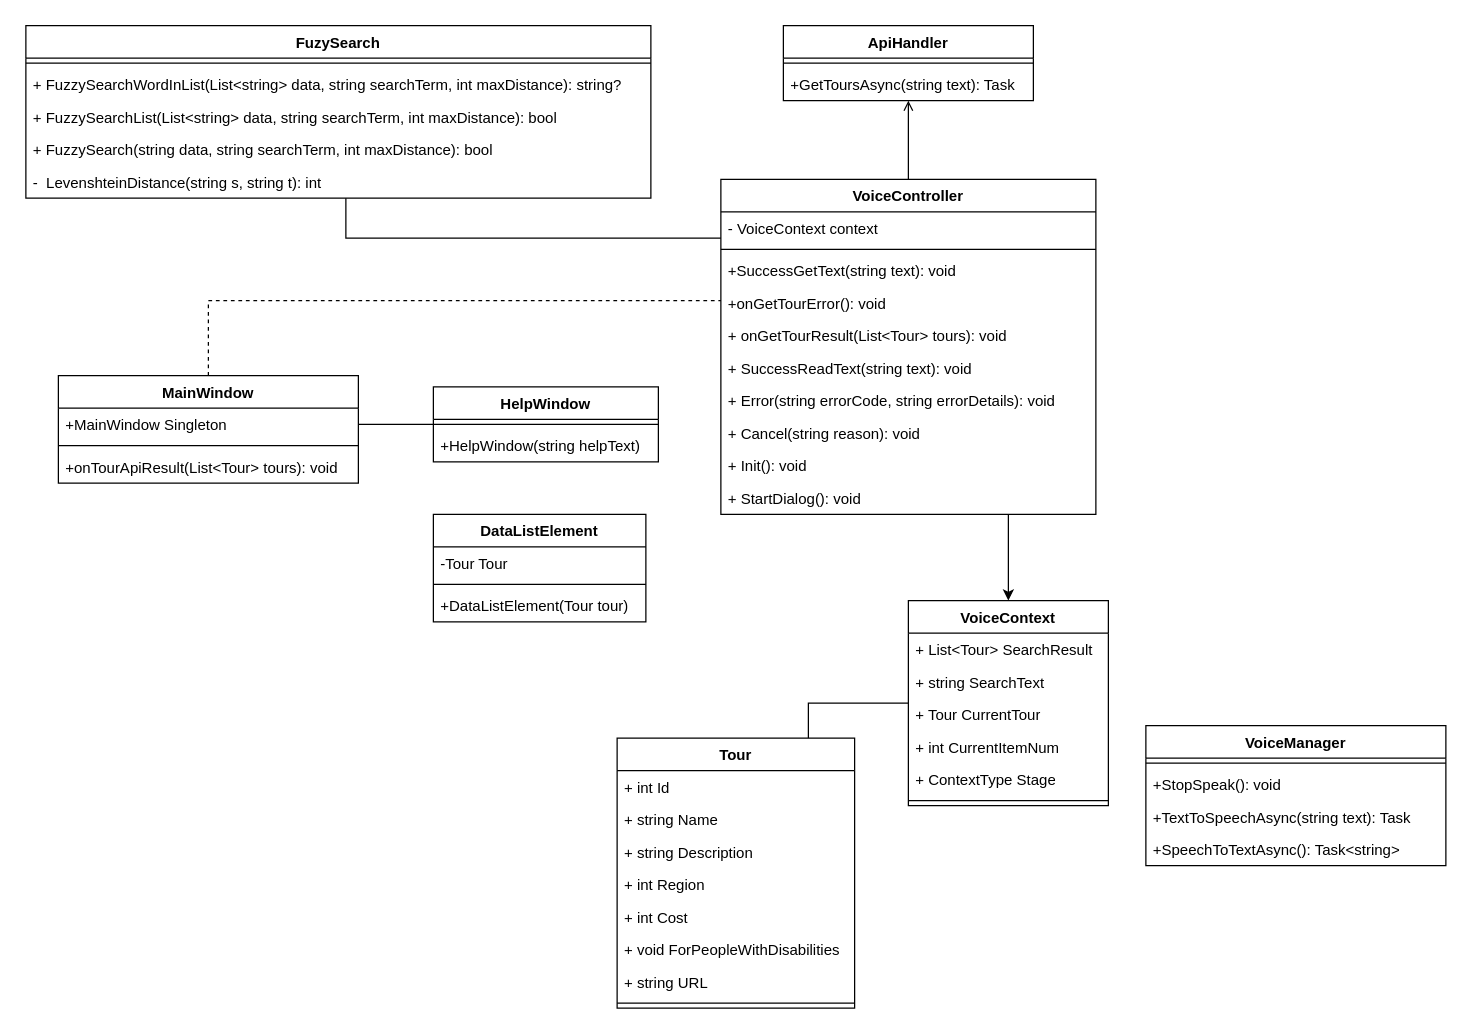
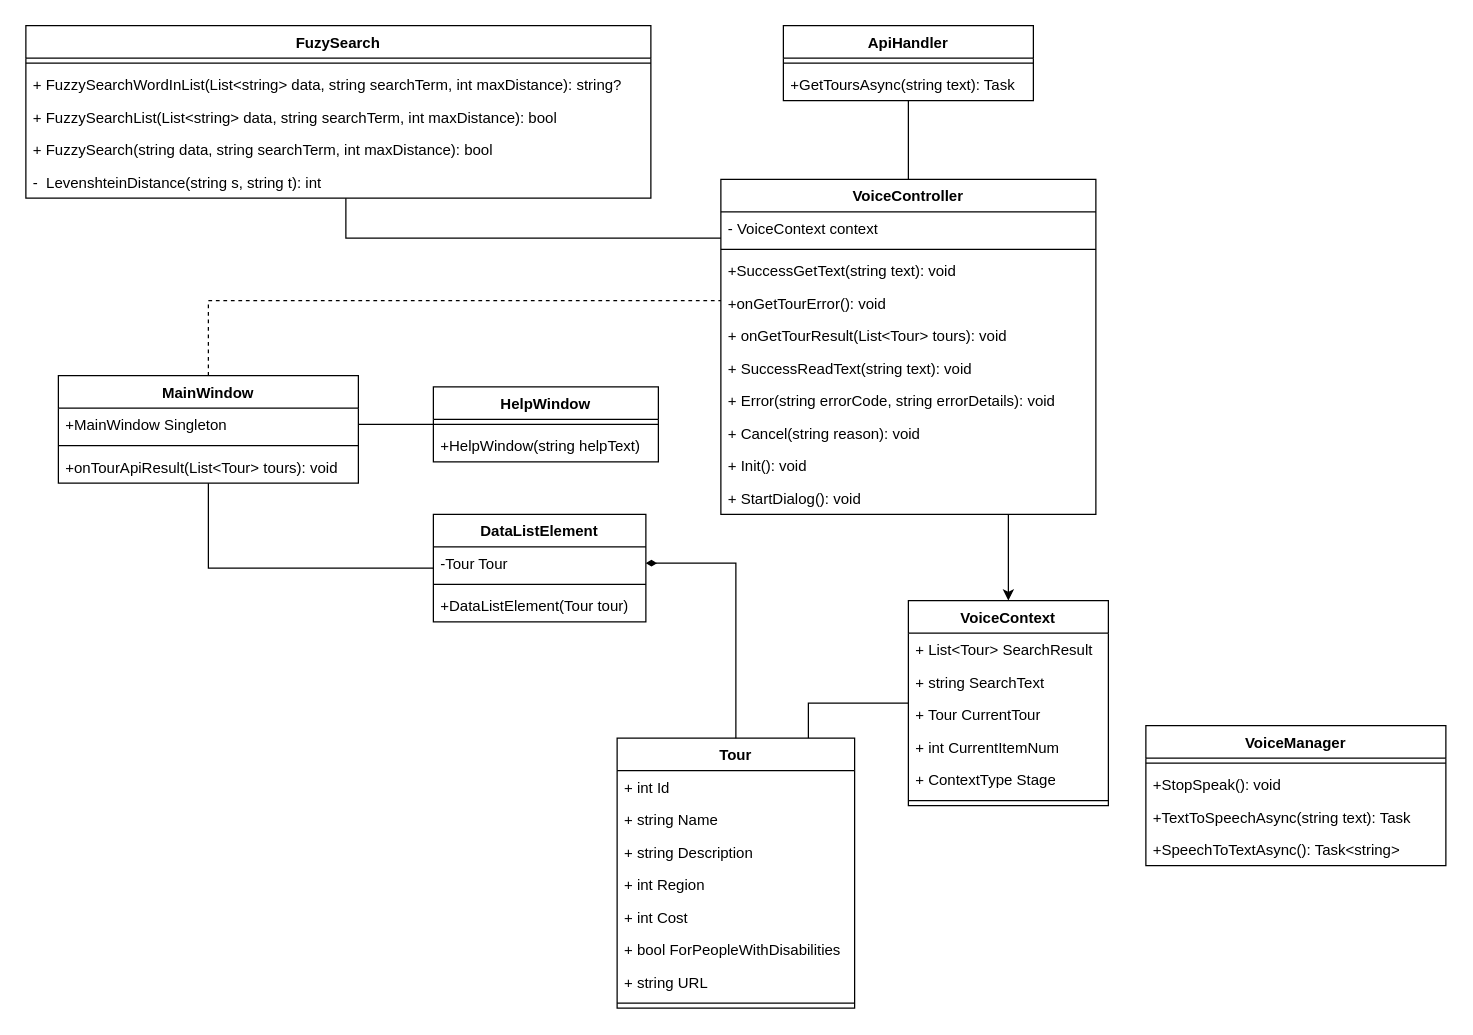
(908, 106) -> (908, 106)
none -> (278, 568)
none -> (736, 610)
(737, 960) -> (737, 960)
